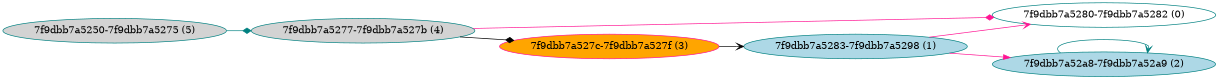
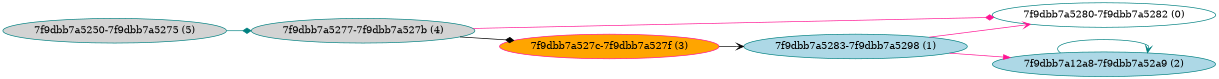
(1104, 64) -> (1104, 64)
